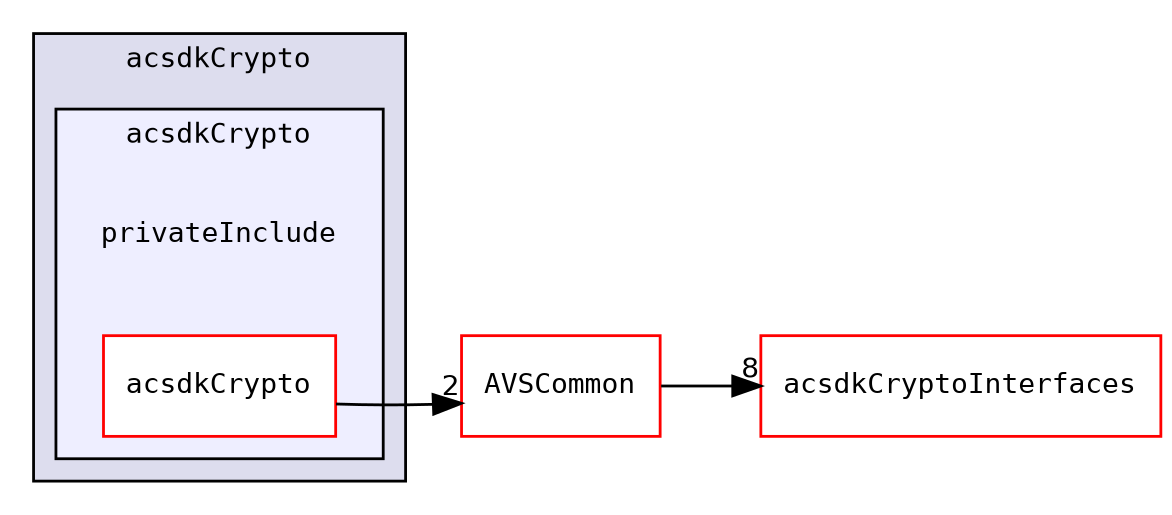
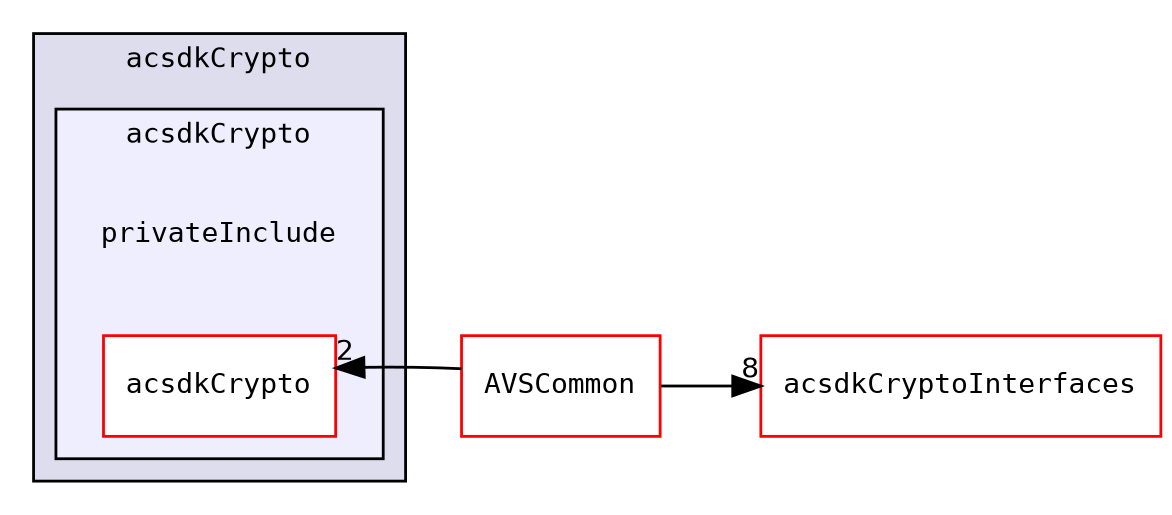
(365, 405) -> (423, 367)
